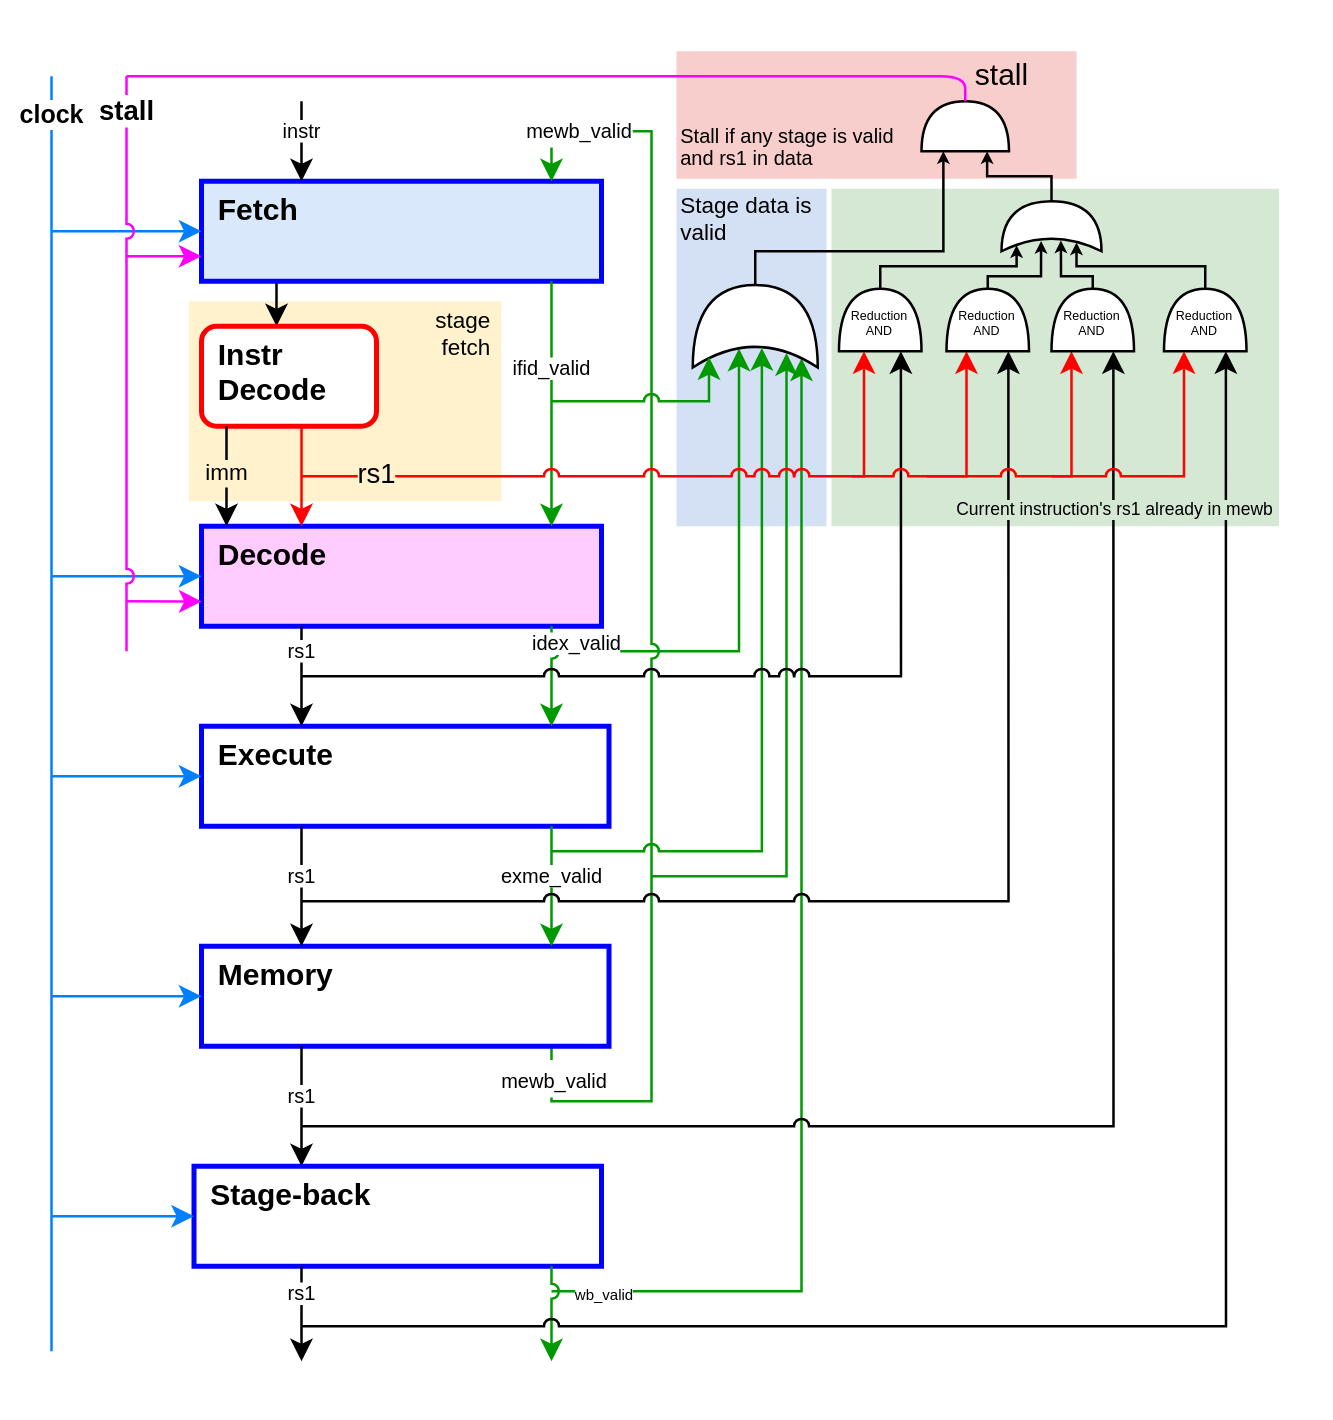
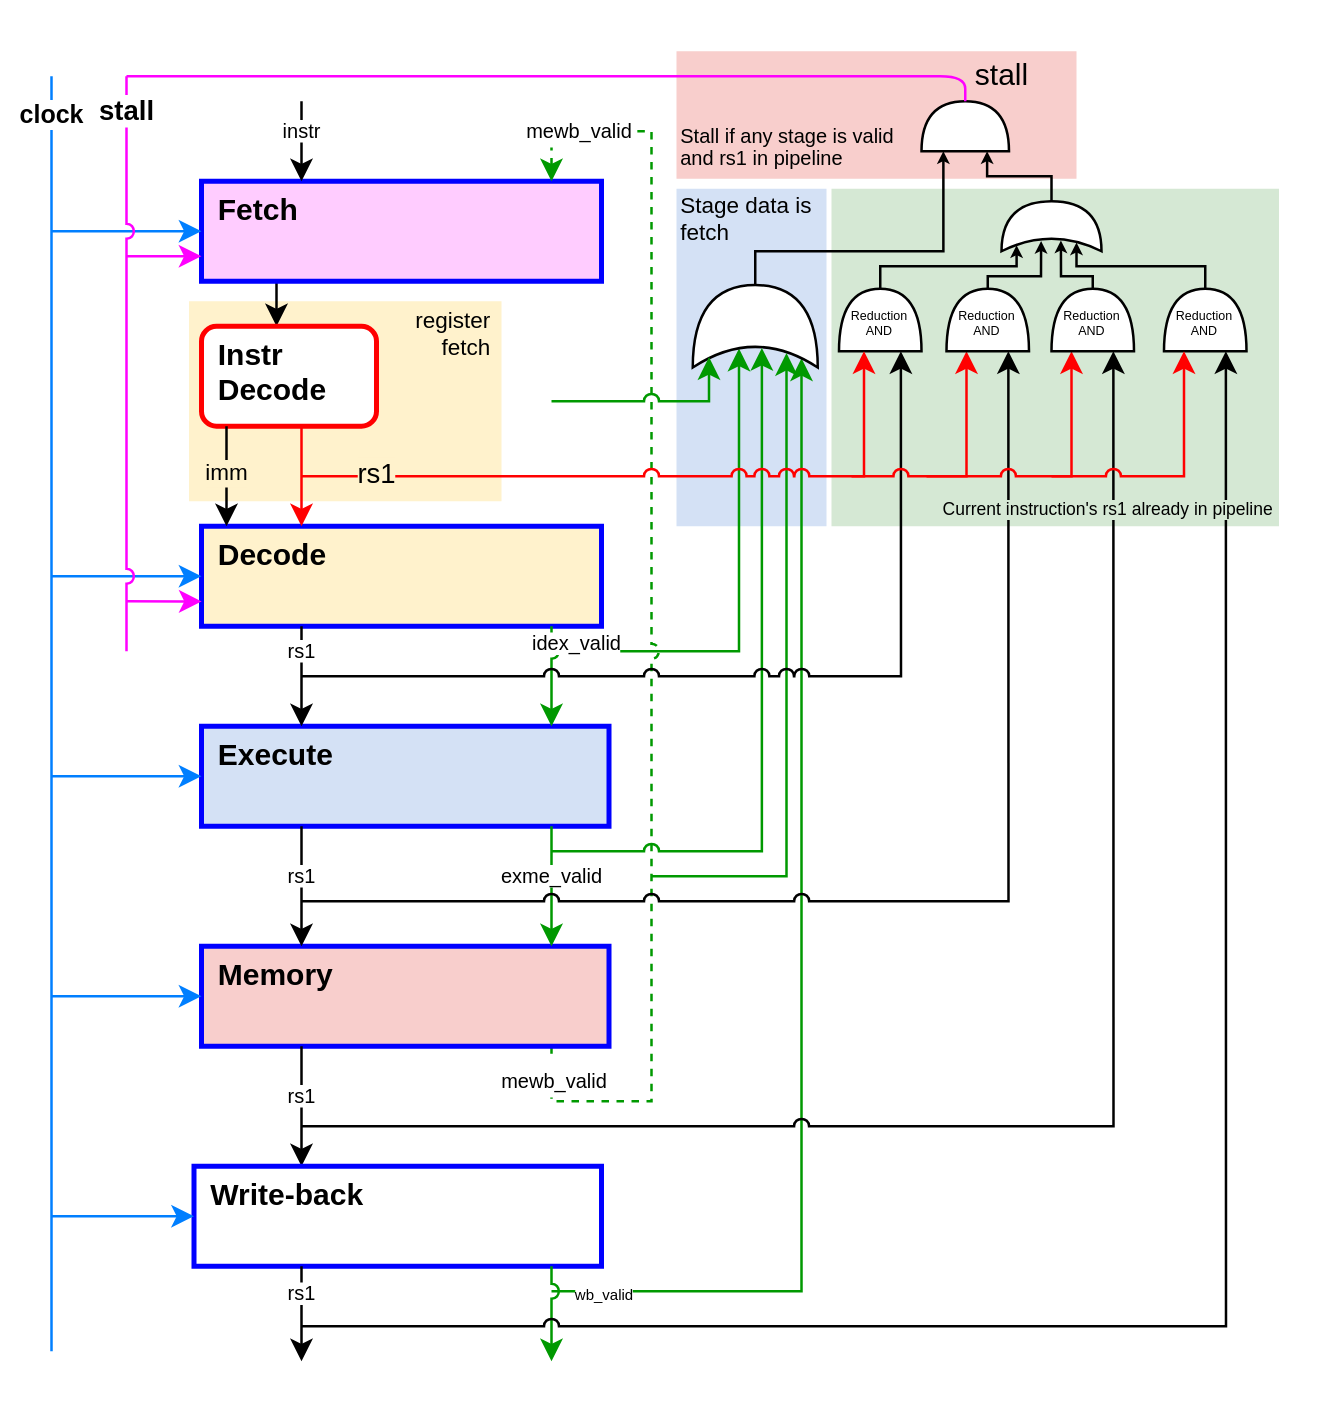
(804, 147) -> (804, 147)
(754, 221) -> (754, 221)
(401, 231) -> (401, 231)
(460, 336) -> (444, 336)
(551, 339) -> none
(651, 381) -> (651, 381)
(1096, 508) -> (1083, 508)
(401, 576) -> (401, 576)
(405, 776) -> (405, 776)
(405, 996) -> (405, 996)
(295, 1197) -> (291, 1197)
